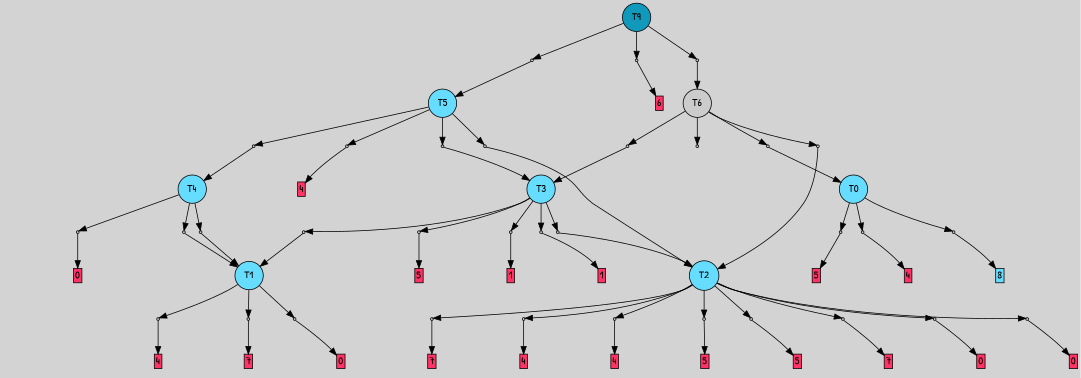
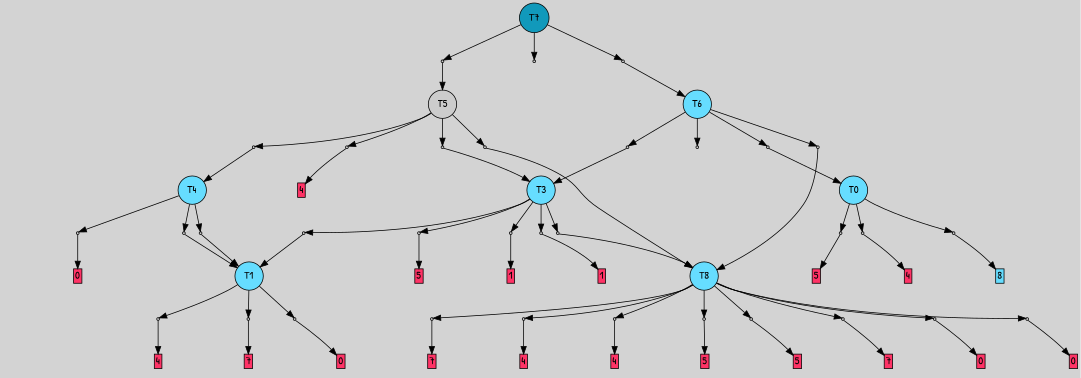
(637, 17) -> (534, 18)
(442, 103) -> (442, 104)
(659, 103) -> none
(697, 103) -> (697, 104)
(704, 276) -> (704, 276)
